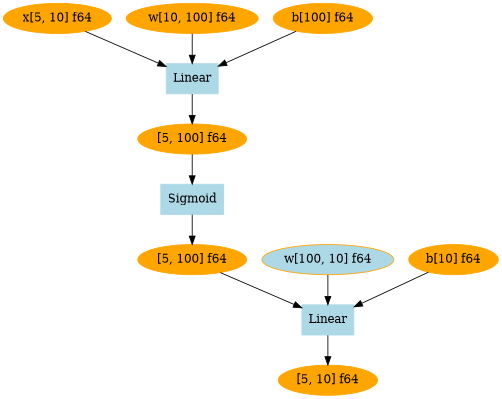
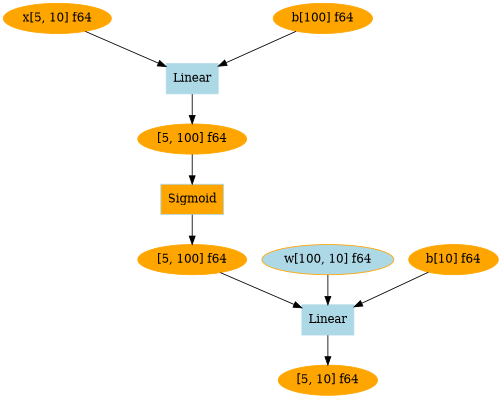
(192, 18) -> none
(192, 199) -> (192, 199)
